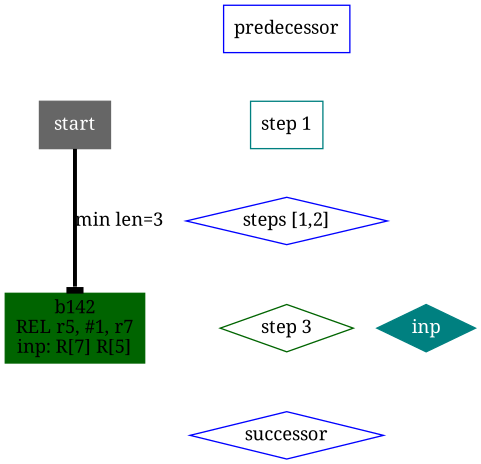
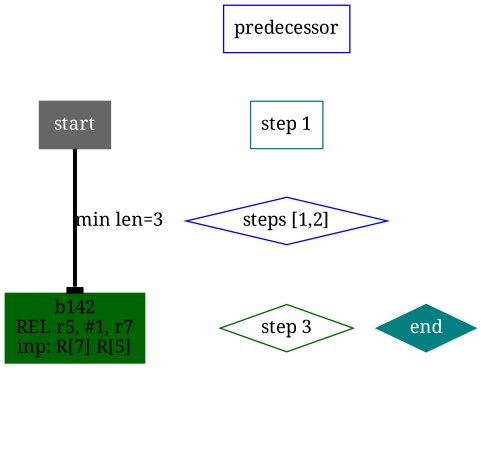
(426, 328) -> (426, 328)
(287, 435) -> none
